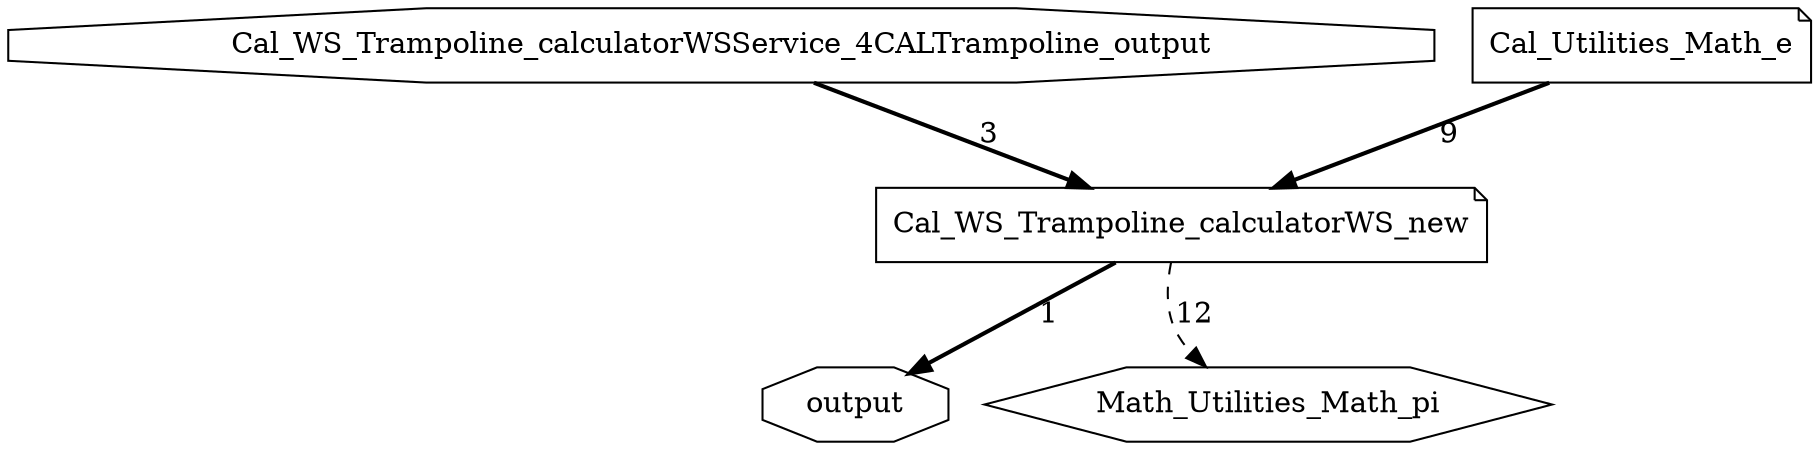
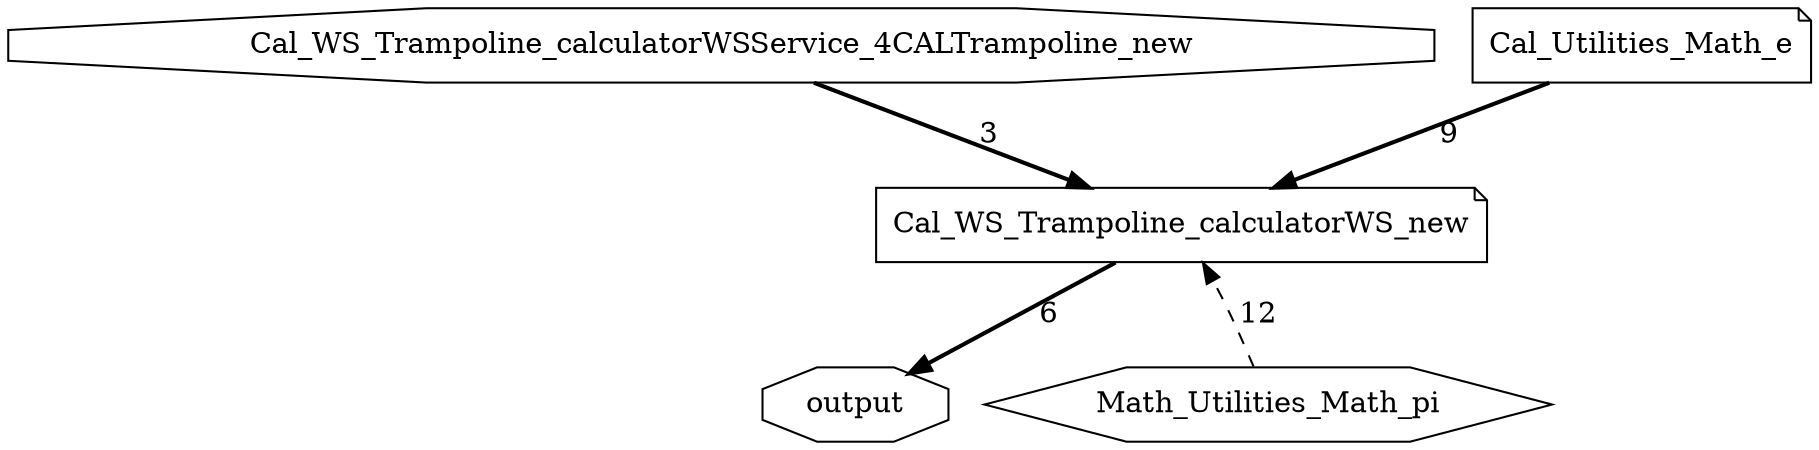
(721, 45) -> (721, 45)
(1169, 310) -> (1234, 323)
(1049, 315) -> (1049, 315)
